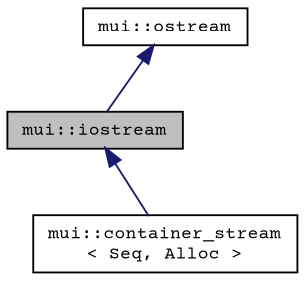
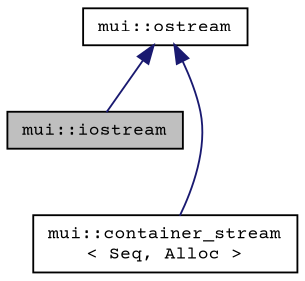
(132, 190) -> (202, 139)
